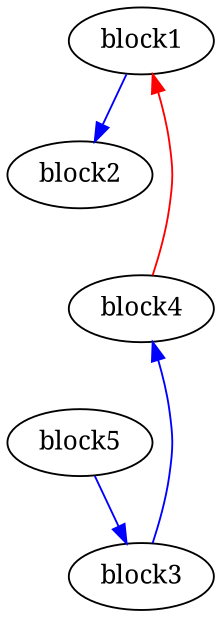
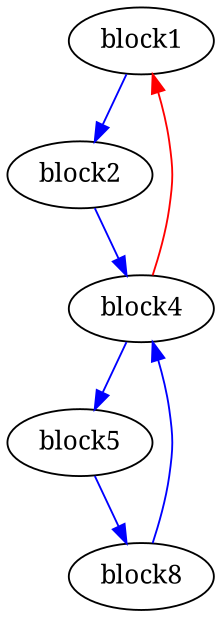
none -> (107, 233)
none -> (115, 367)
(141, 577) -> (141, 577)
